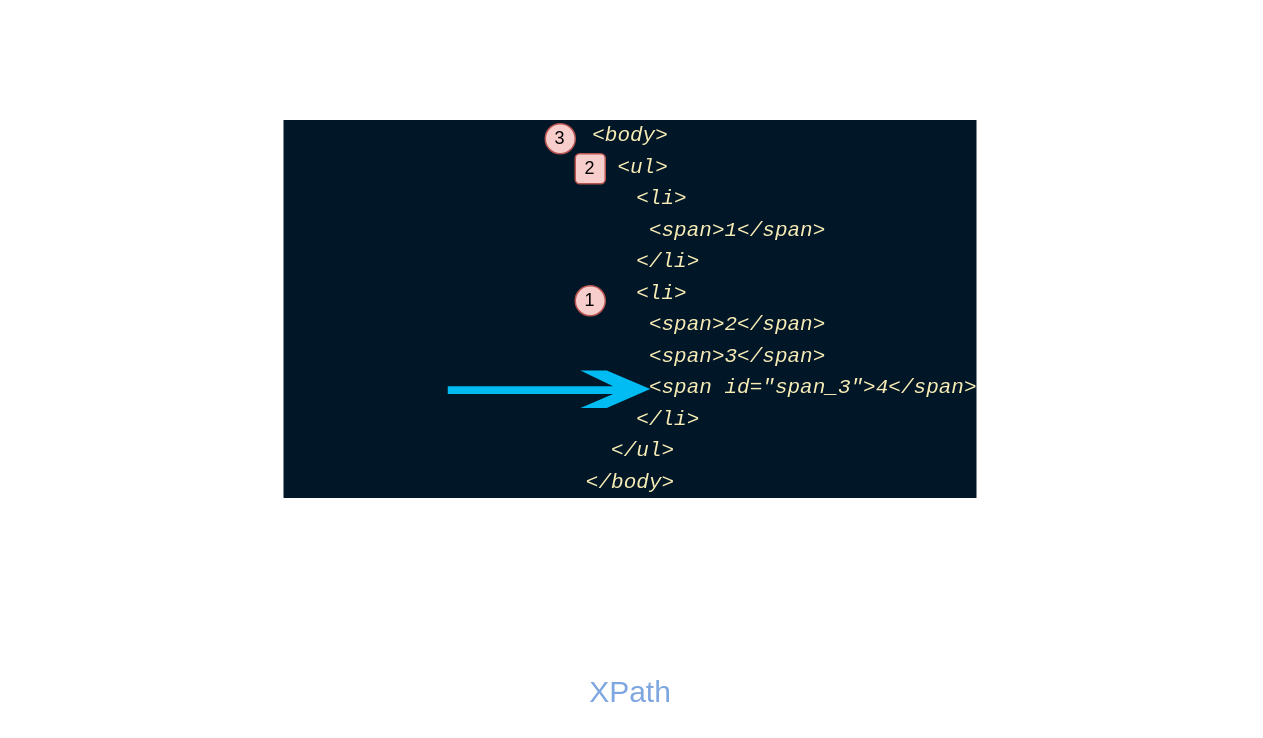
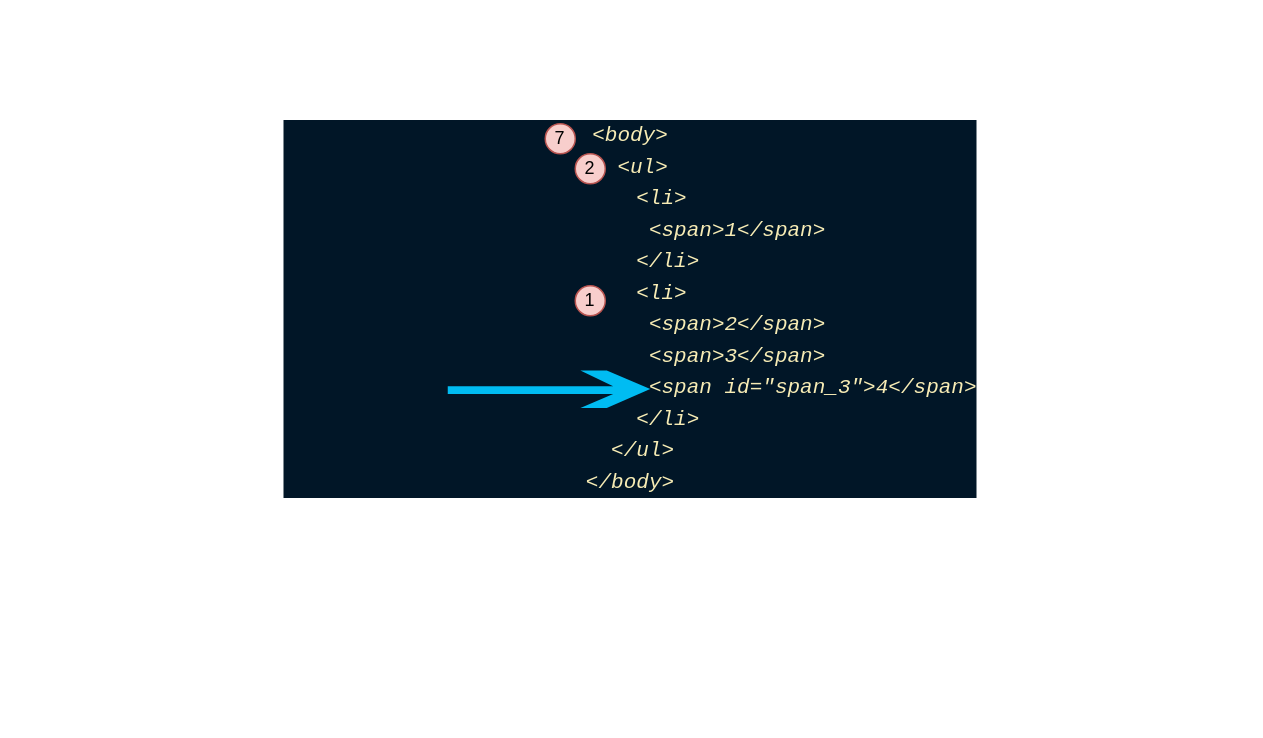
(560, 139) -> (560, 139)
(590, 169) -> (590, 169)
(631, 691) -> none
